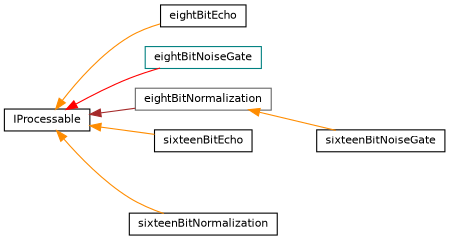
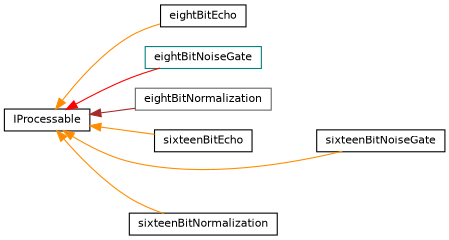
(298, 121) -> (205, 169)
